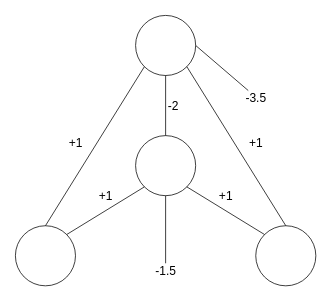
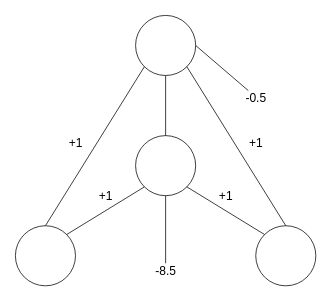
(256, 98) -> (256, 98)
(173, 105) -> none
(166, 270) -> (166, 270)
